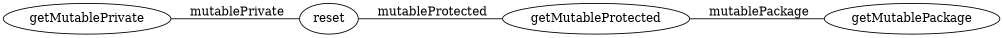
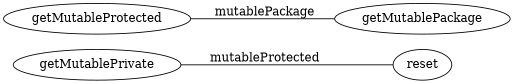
(235, 12) -> (263, 58)
(430, 19) -> none
